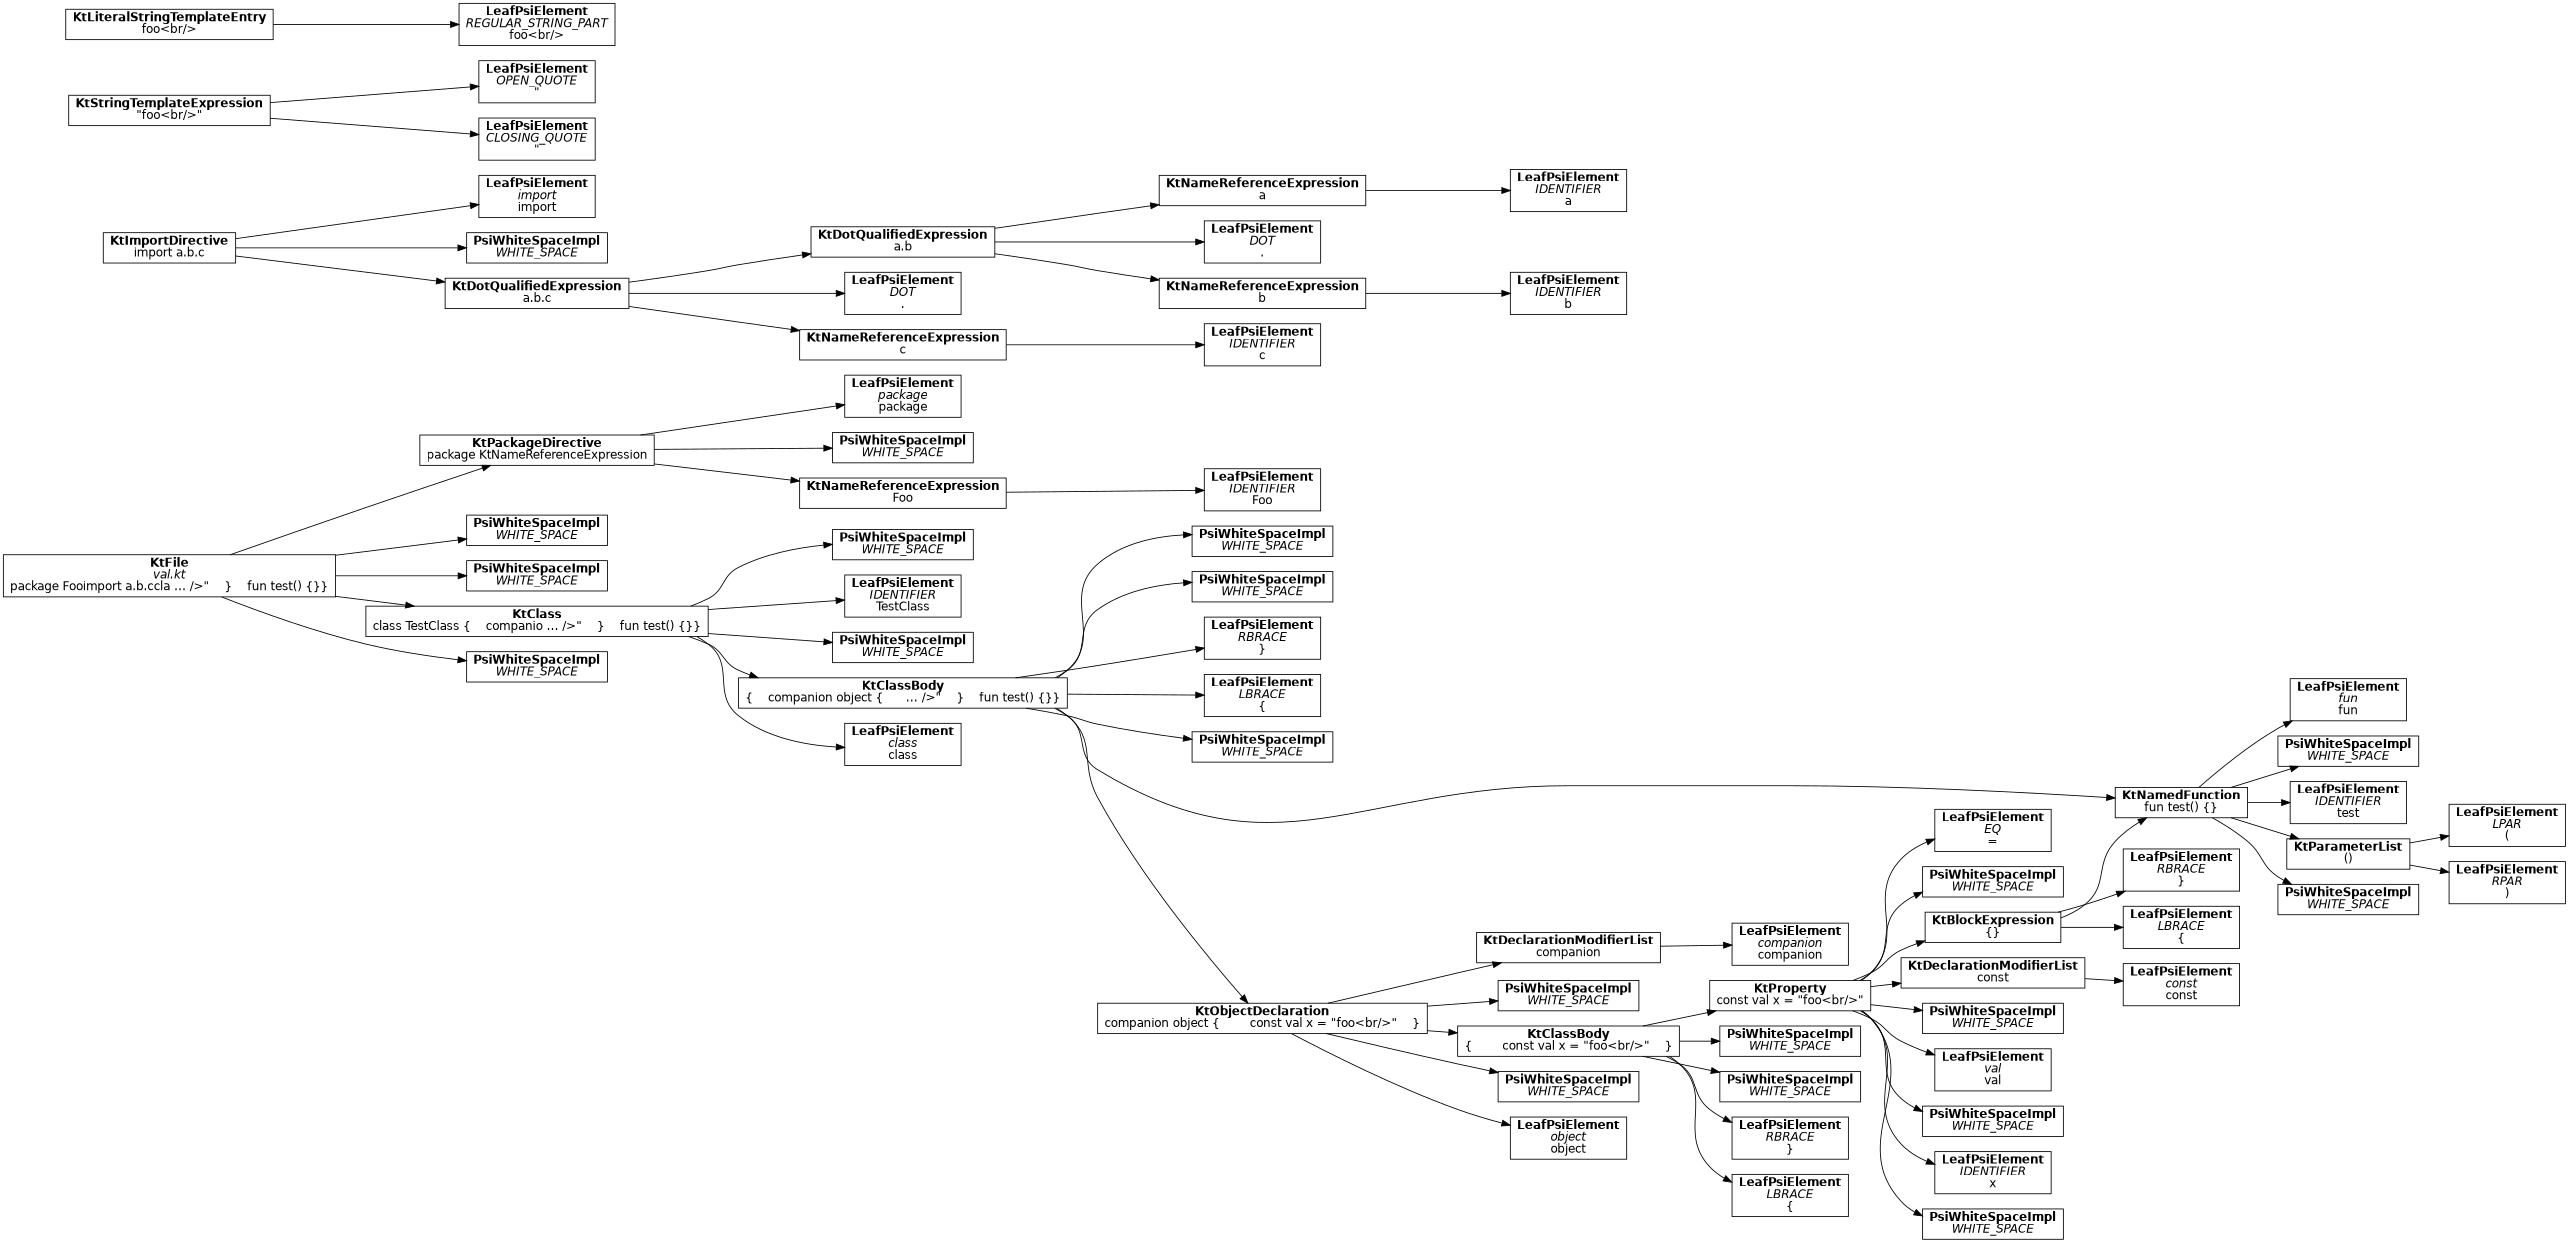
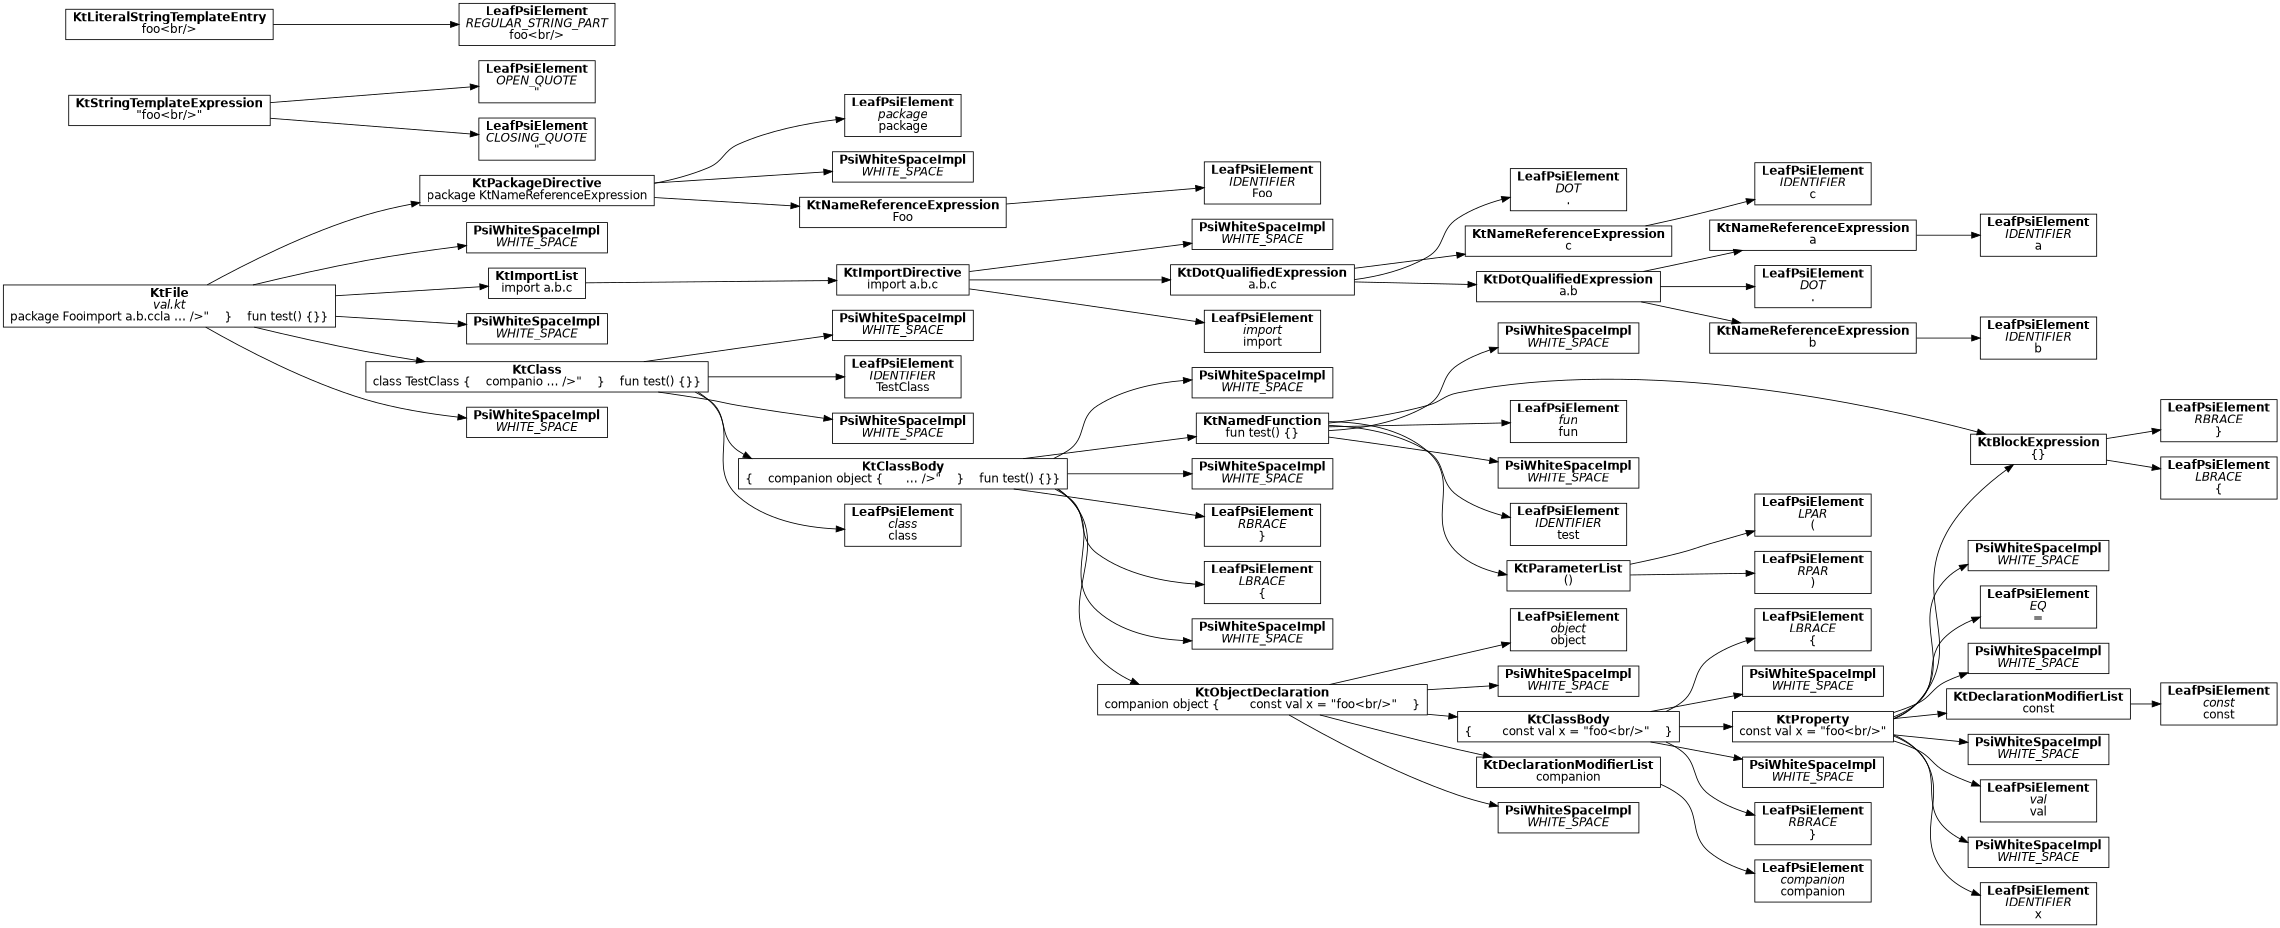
none -> (537, 283)
(2102, 872) -> (1653, 381)
